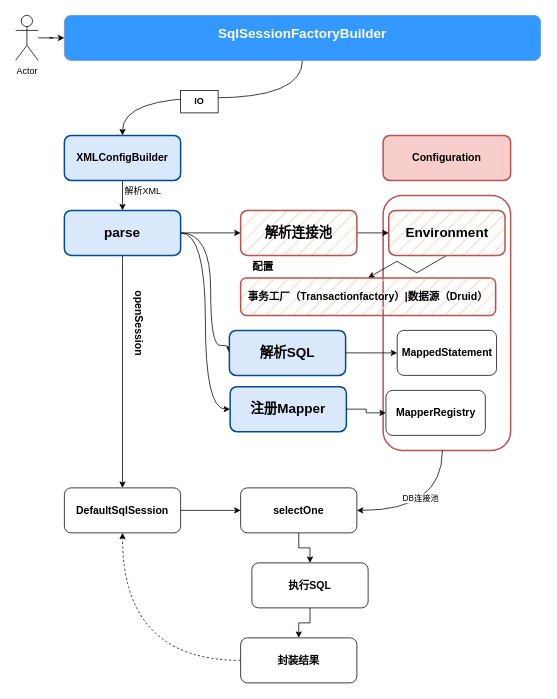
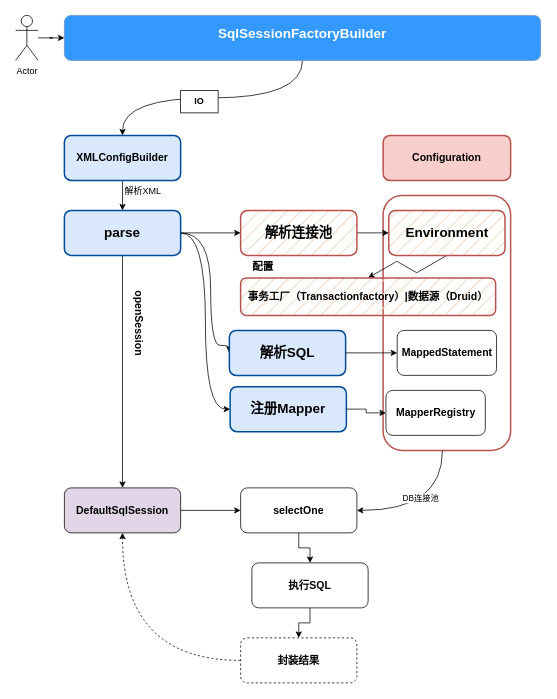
(122, 510) -> (122, 510)
(299, 660) -> (299, 660)
